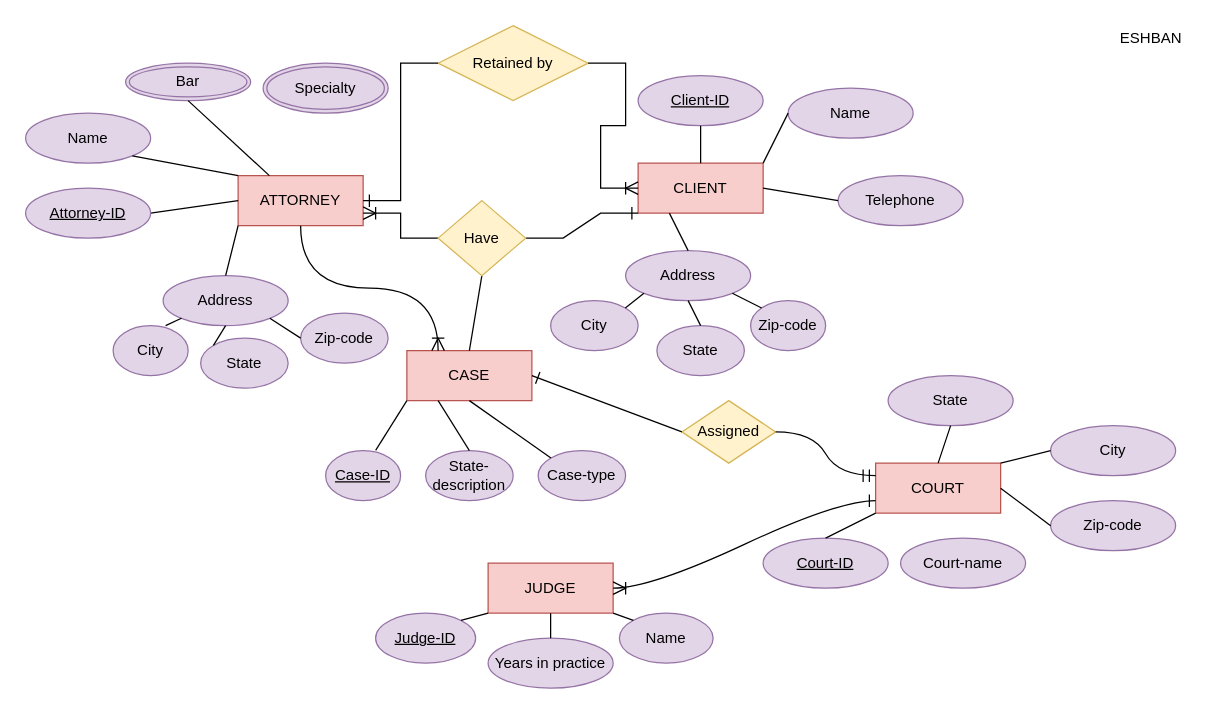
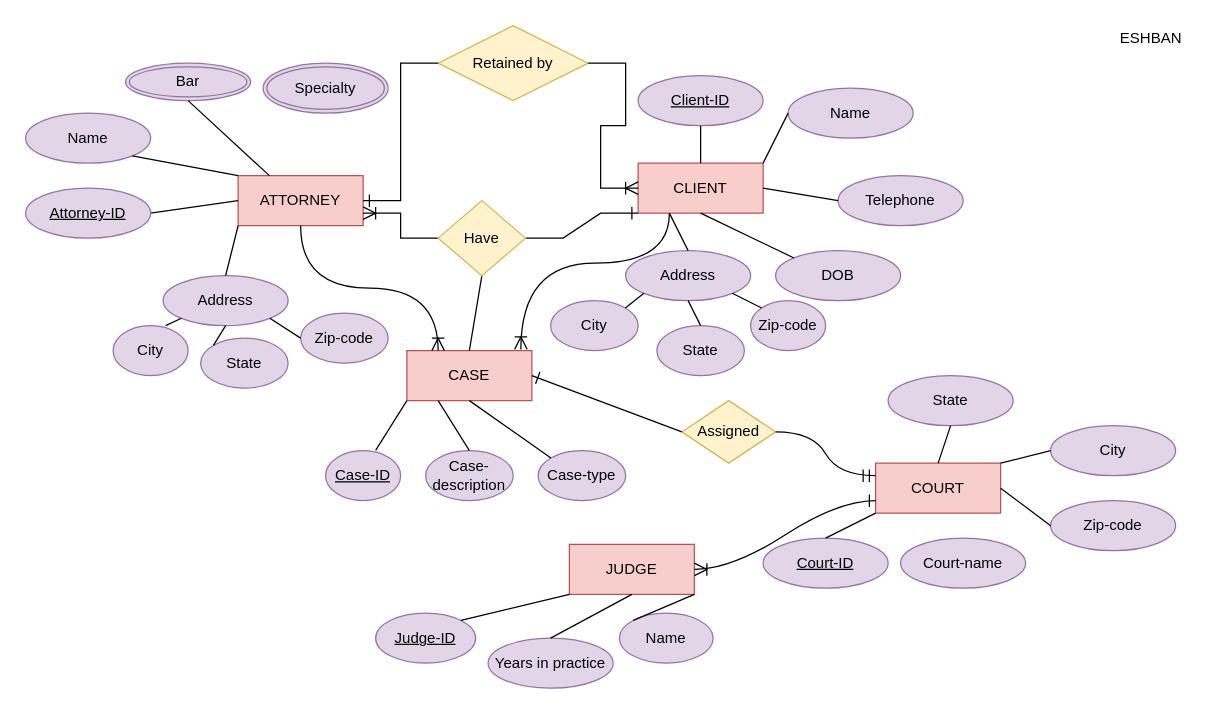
none -> (747, 235)
none -> (581, 264)
none -> (838, 276)
(469, 476) -> (469, 476)
(551, 588) -> (632, 569)
